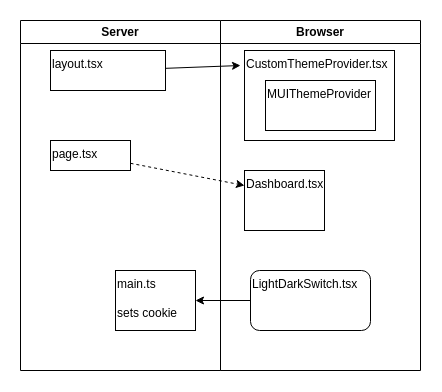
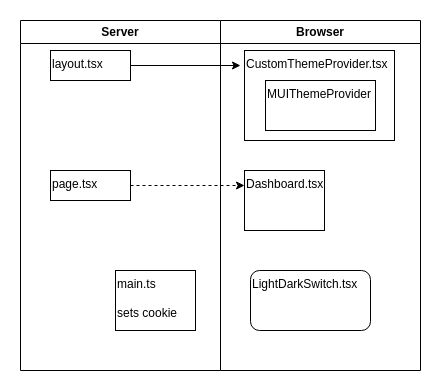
(108, 71) -> (91, 66)
(91, 156) -> (91, 186)
(226, 301) -> none
